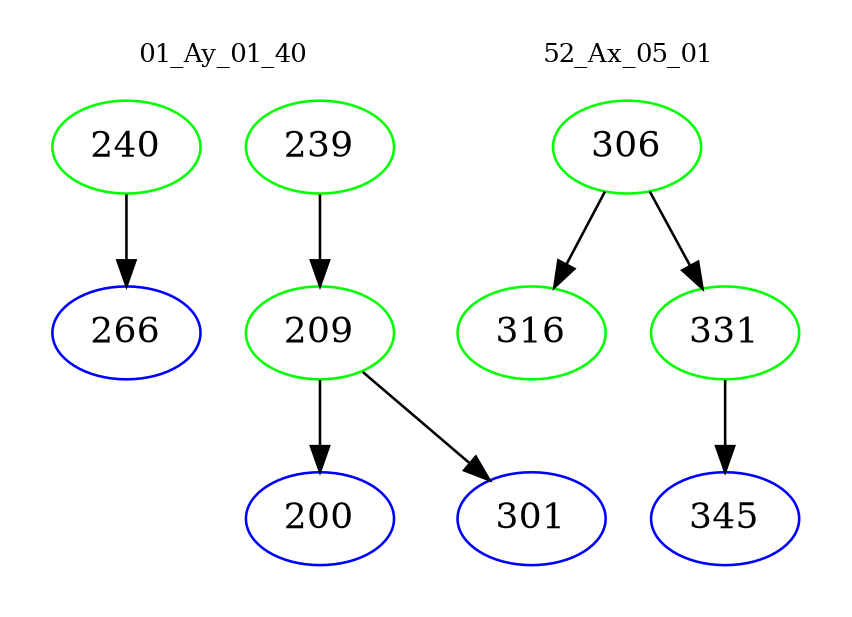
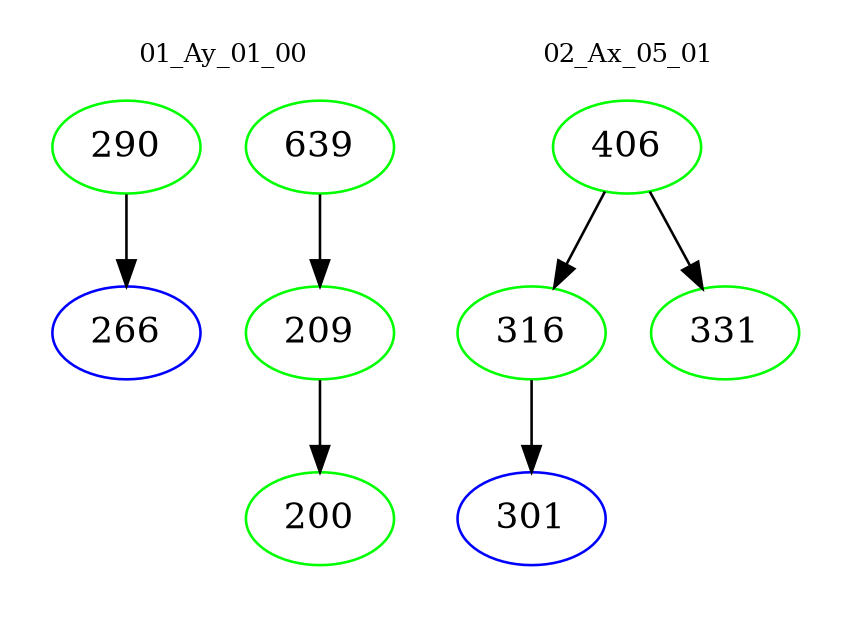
(223, 55) -> (223, 55)
(628, 55) -> (628, 55)
(126, 147) -> (126, 147)
(320, 147) -> (320, 147)
(627, 147) -> (627, 147)
(397, 402) -> (532, 413)
(320, 519) -> (320, 519)
(725, 519) -> none
